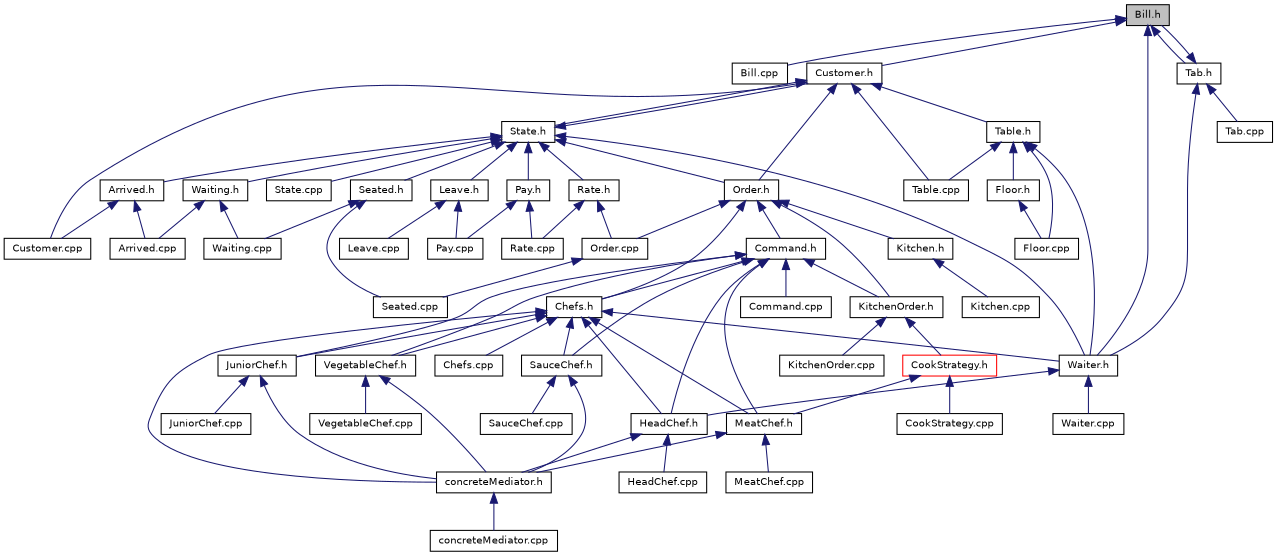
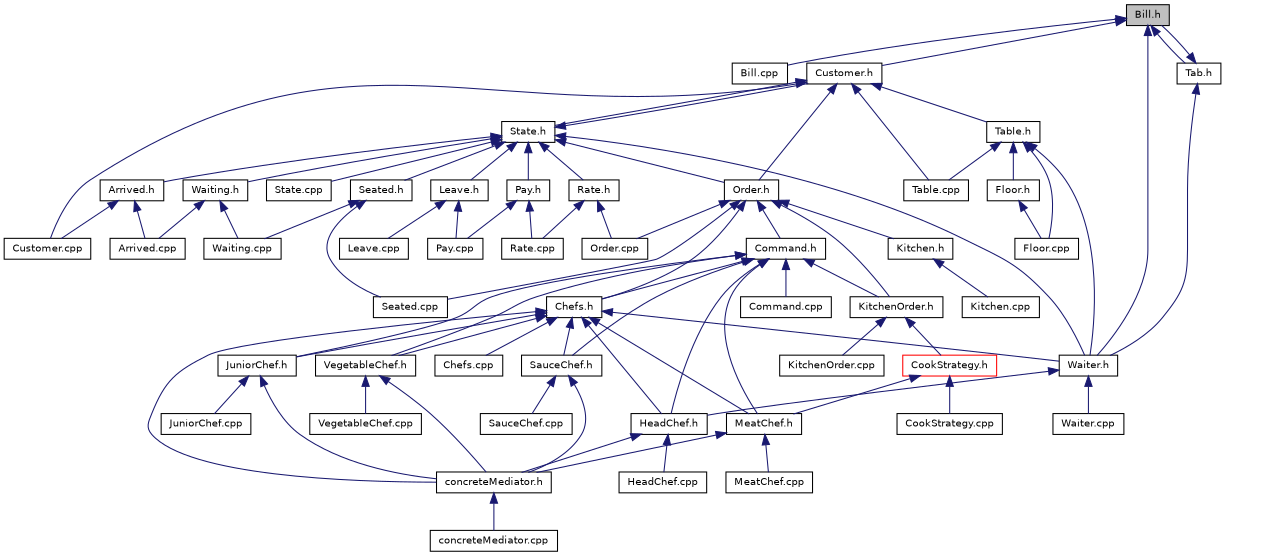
(1245, 132) -> none
(507, 279) -> (657, 259)
